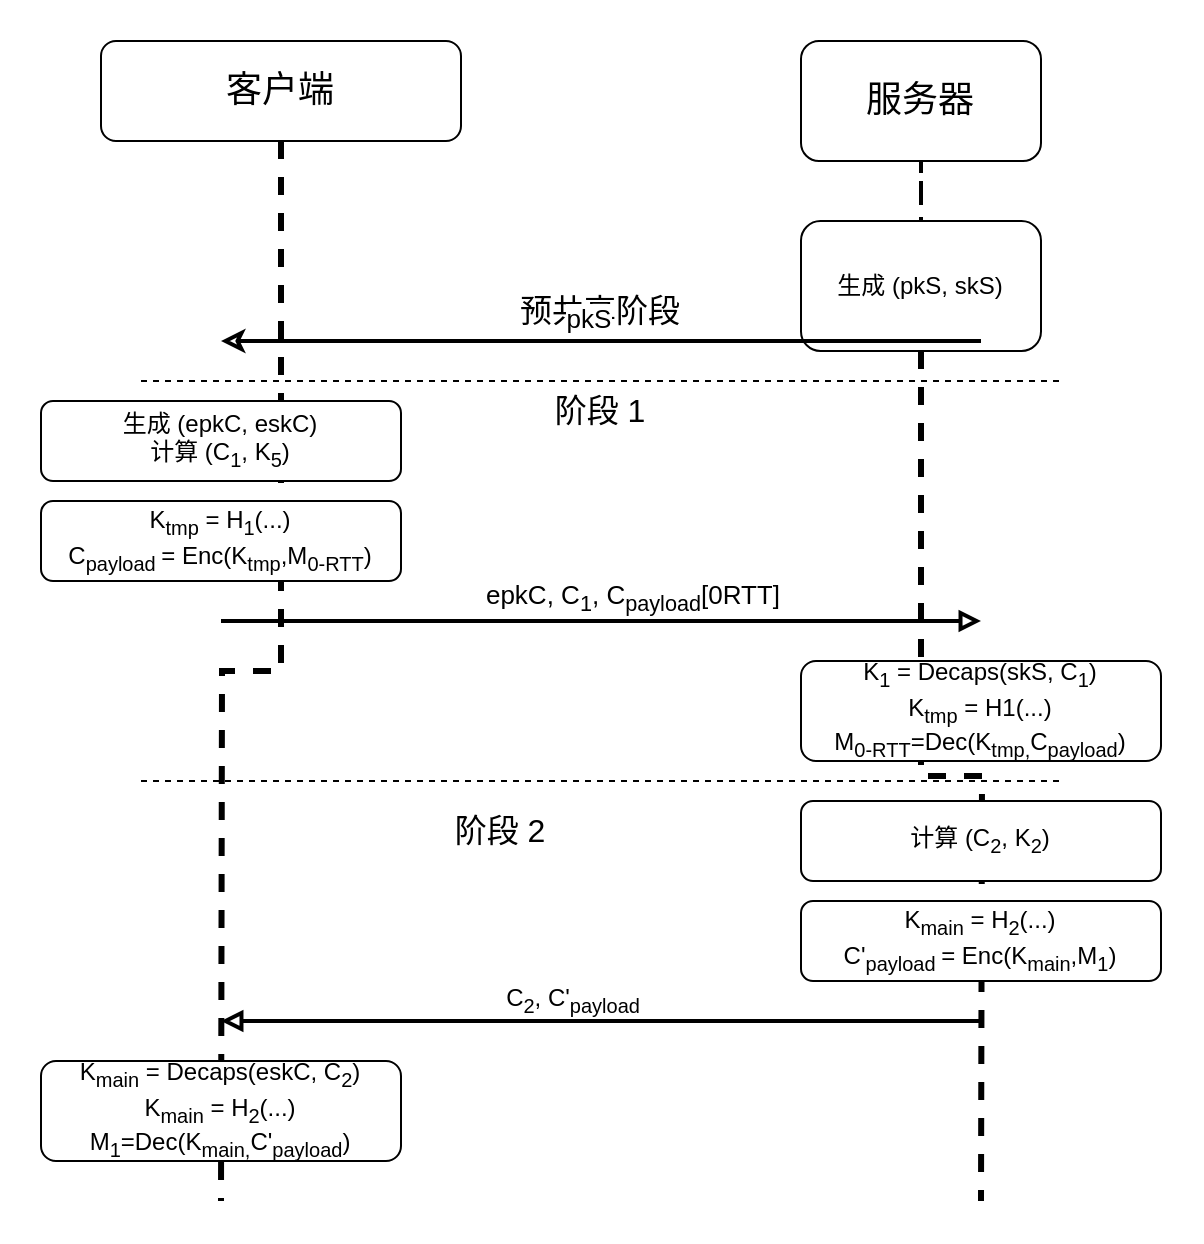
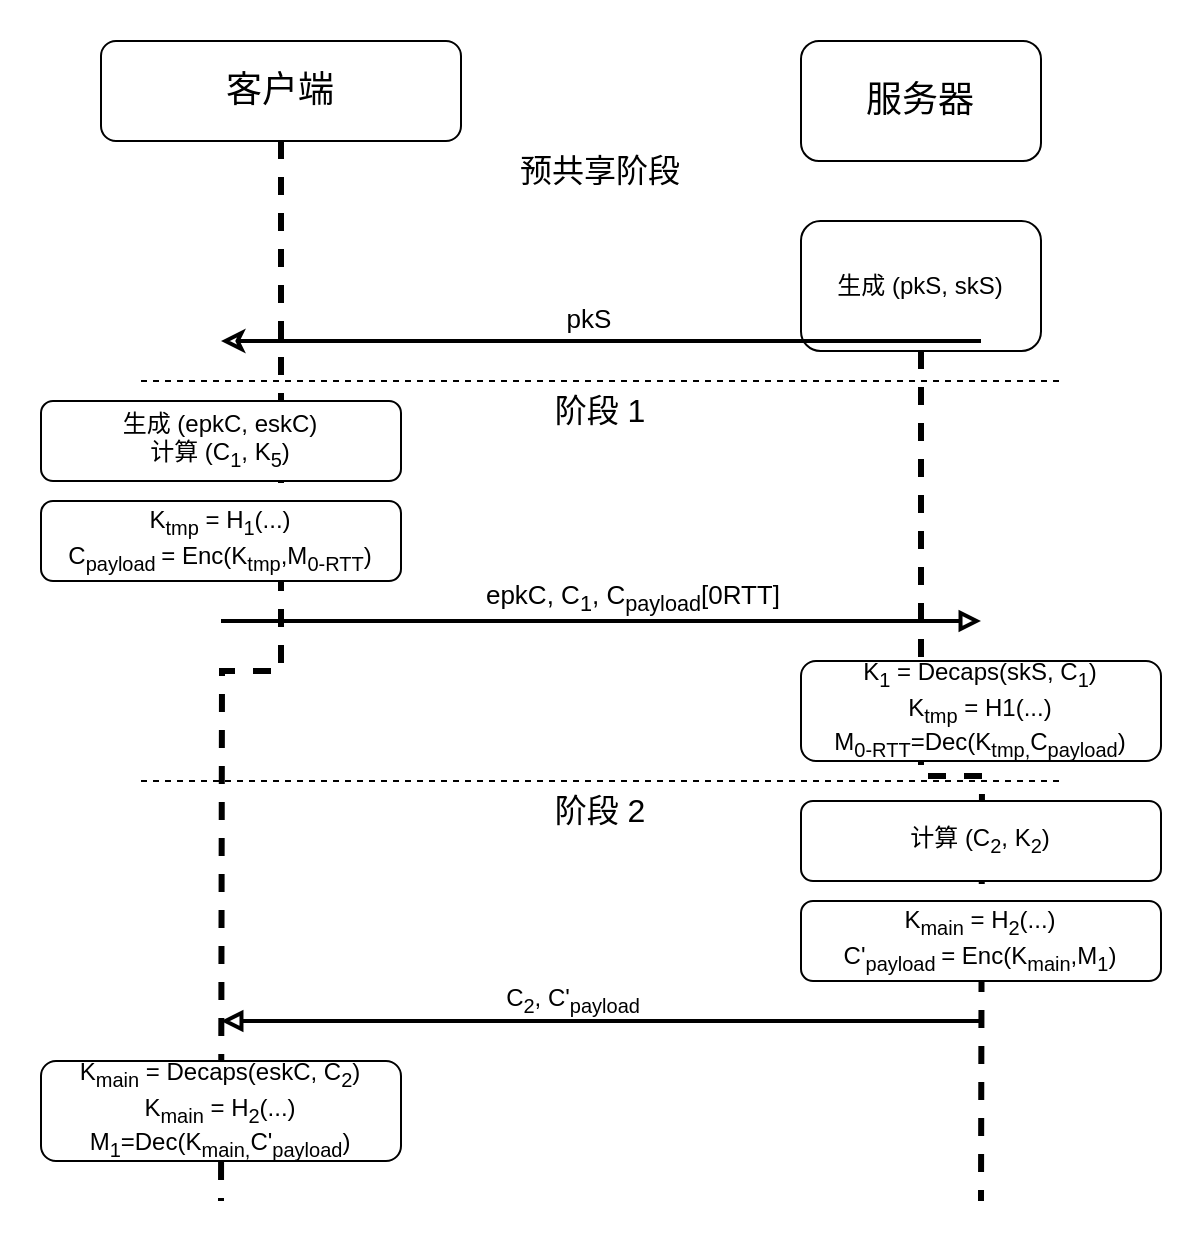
(921, 199) -> none
(601, 311) -> (601, 171)
(501, 831) -> (601, 811)
